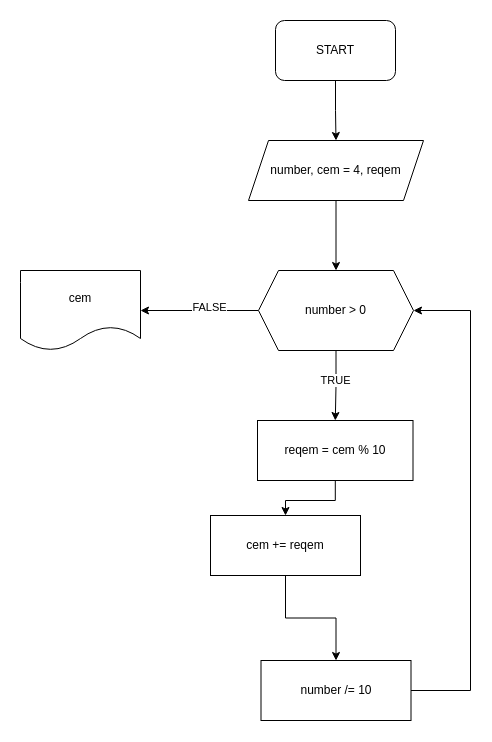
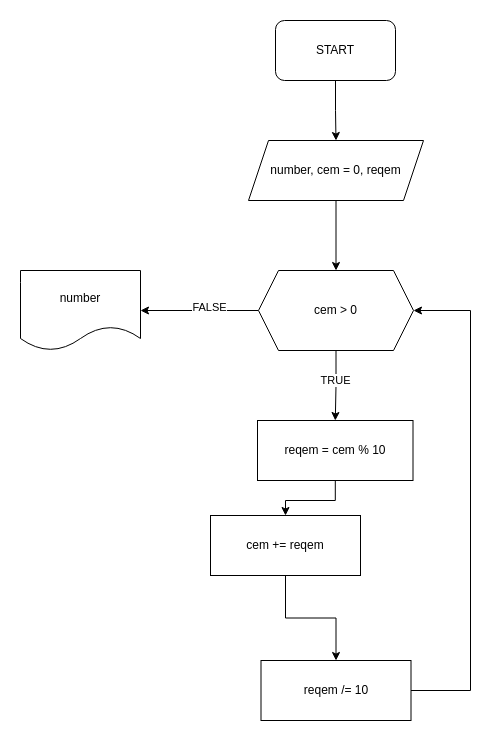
(336, 171) -> (336, 171)
(81, 299) -> (81, 299)
(336, 311) -> (336, 311)
(337, 691) -> (337, 691)
